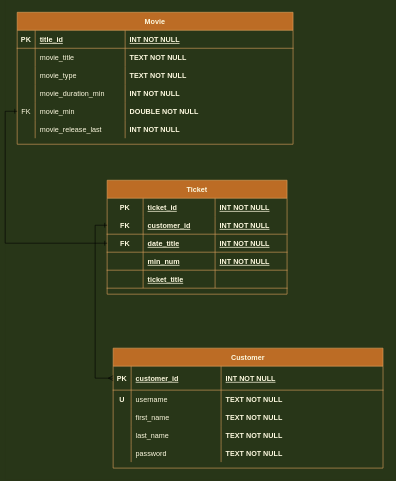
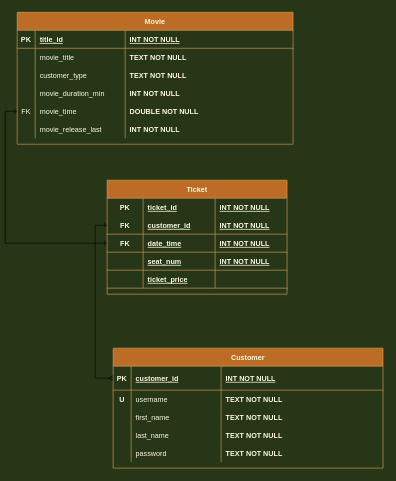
(59, 76) -> (66, 76)
(56, 112) -> (58, 112)
(166, 244) -> (165, 244)
(161, 262) -> (164, 262)
(169, 280) -> (170, 280)
